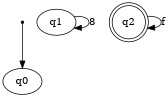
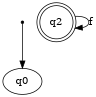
(56, 22) -> none
